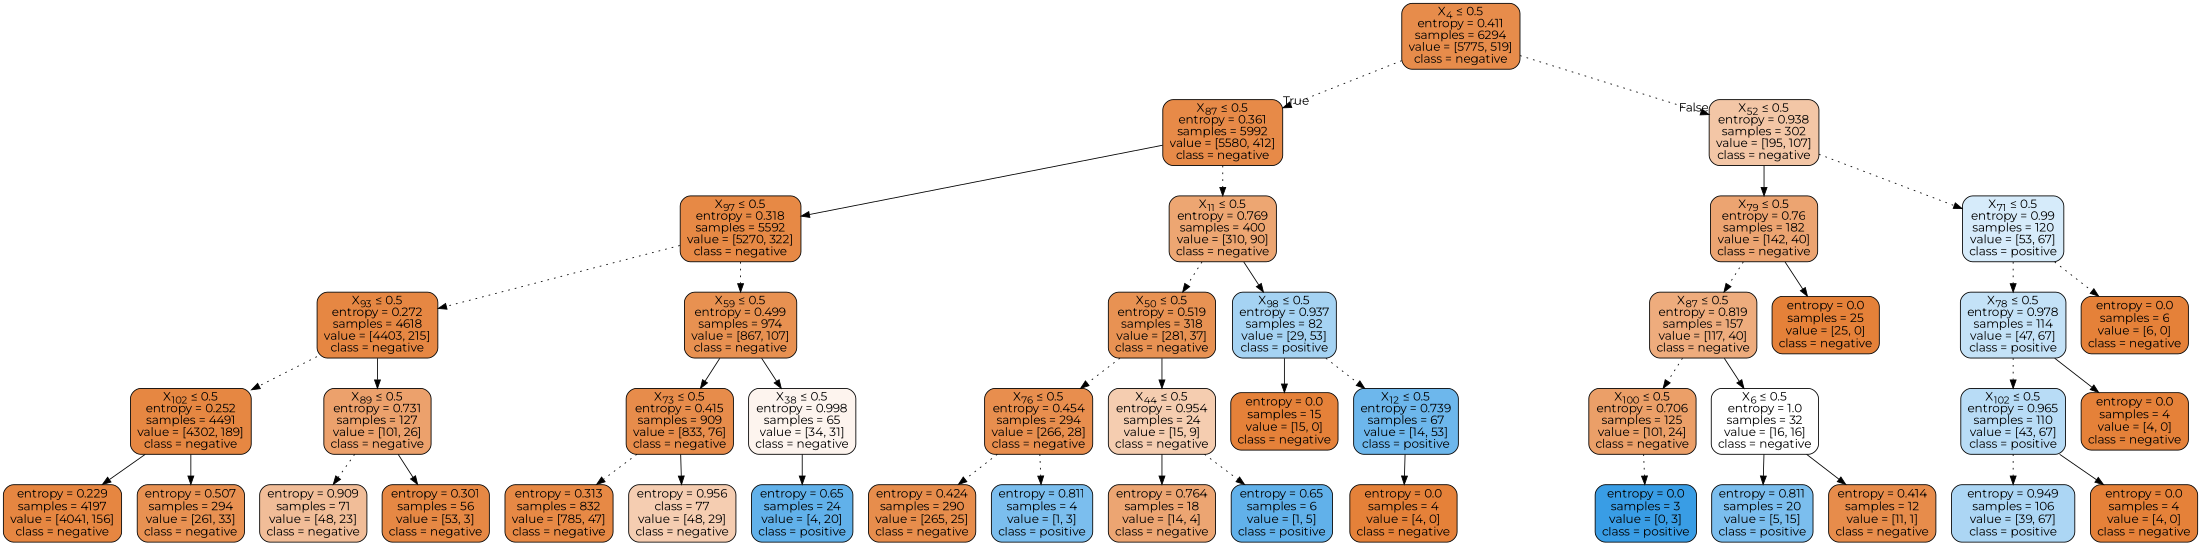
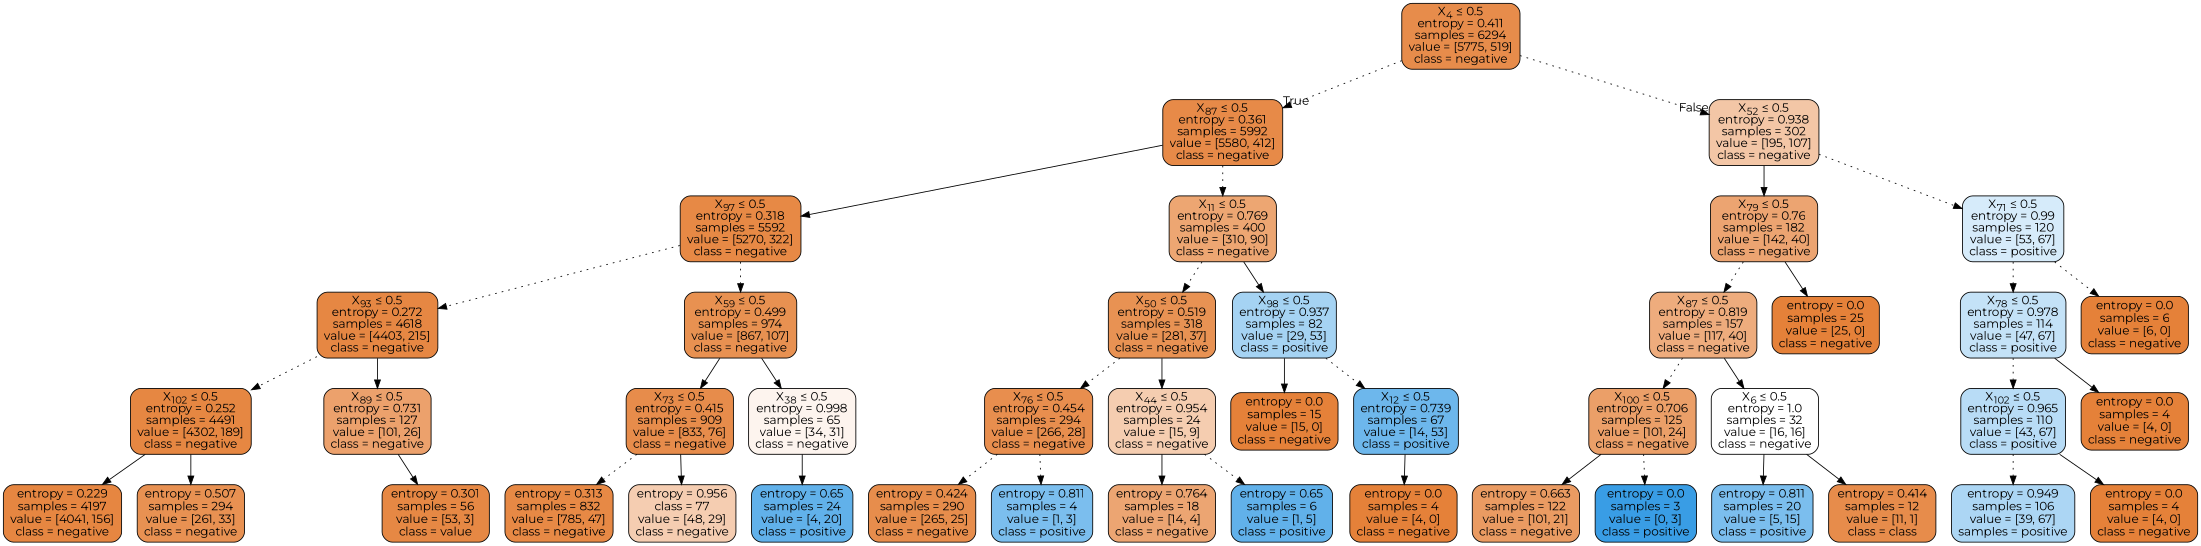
(313, 513) -> none
none -> (1526, 513)
(436, 532) -> (436, 532)
(1882, 532) -> (1882, 532)
(2013, 532) -> (2013, 532)
